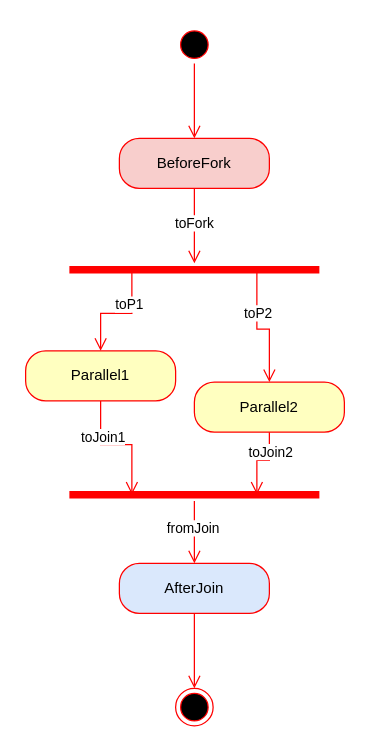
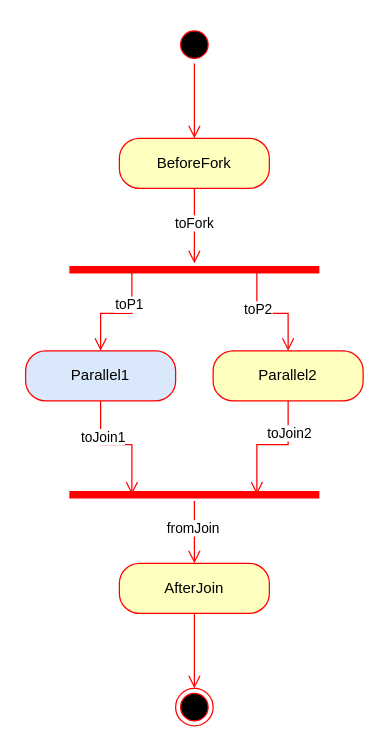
(194, 163) -> (194, 163)
(101, 376) -> (101, 376)
(269, 407) -> (288, 376)
(194, 588) -> (194, 588)
